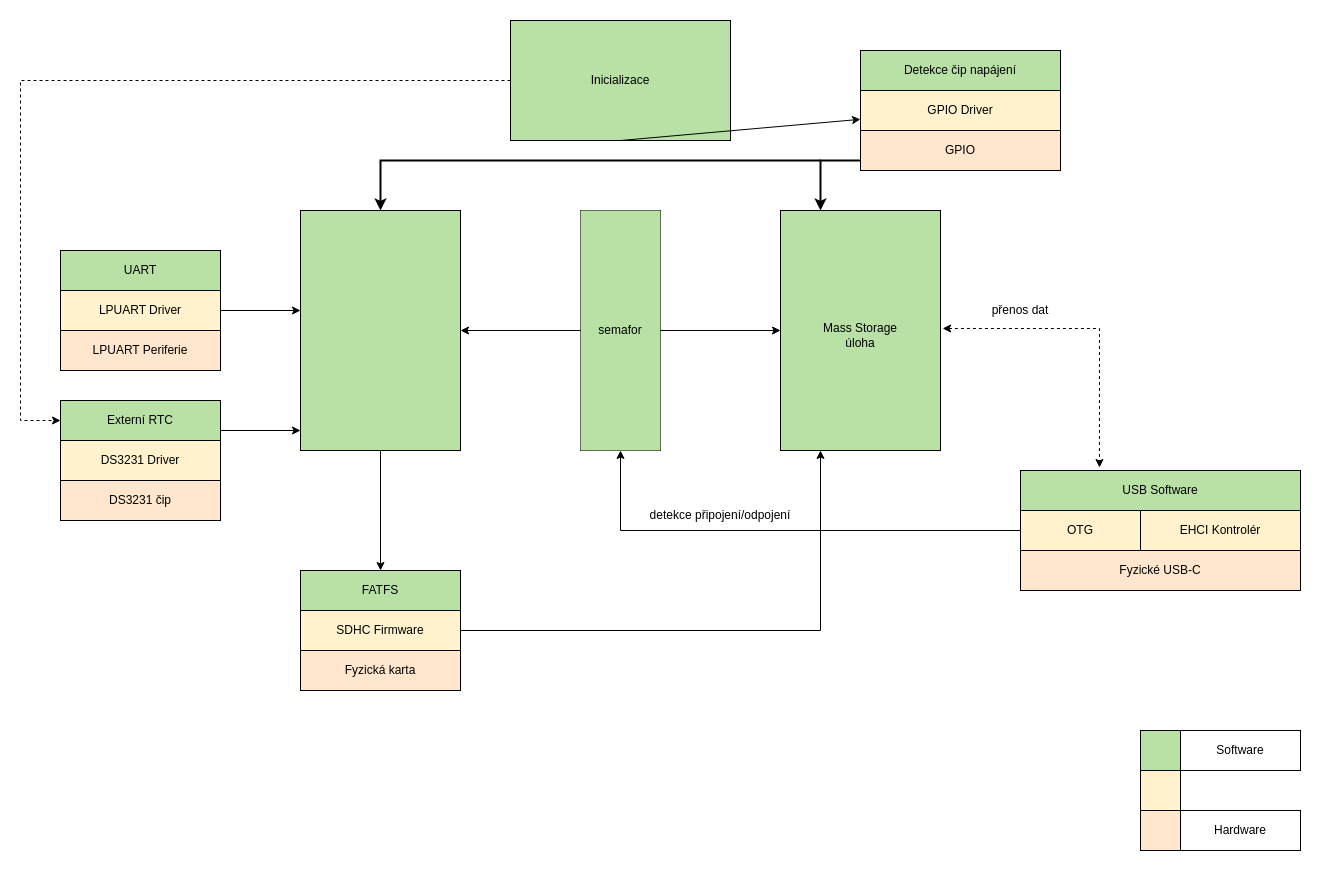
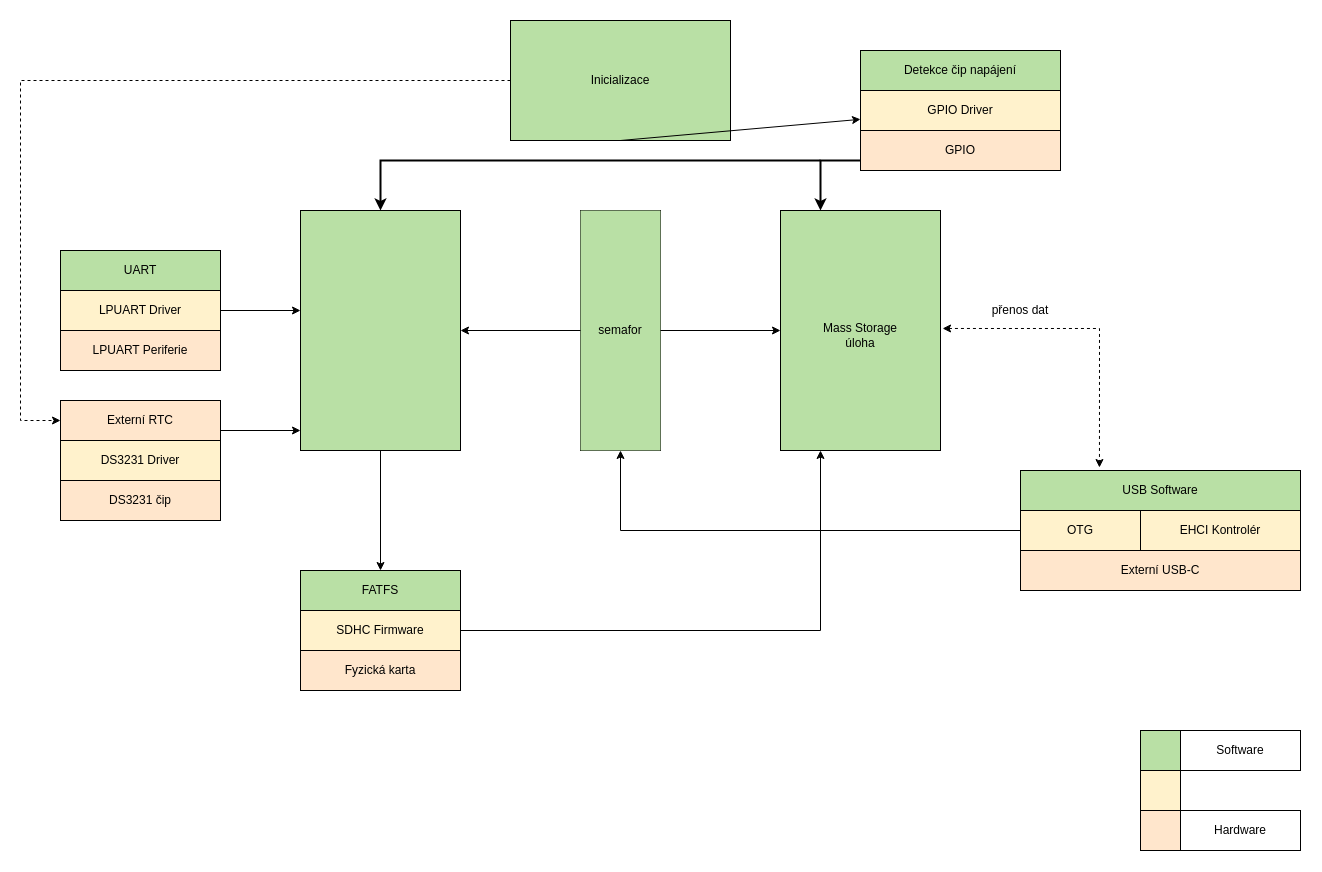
(141, 421) -> (141, 421)
(721, 516) -> none
(1161, 571) -> (1161, 571)
